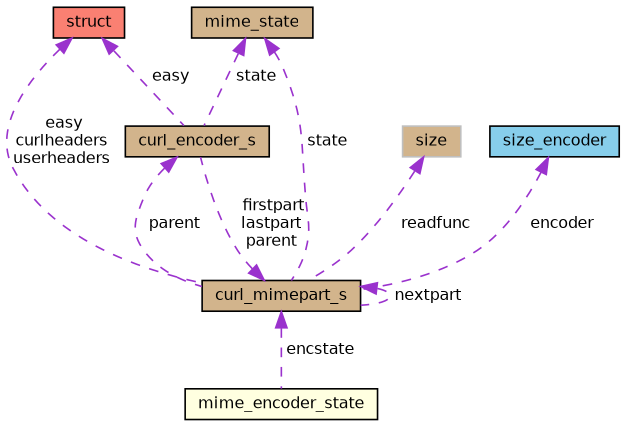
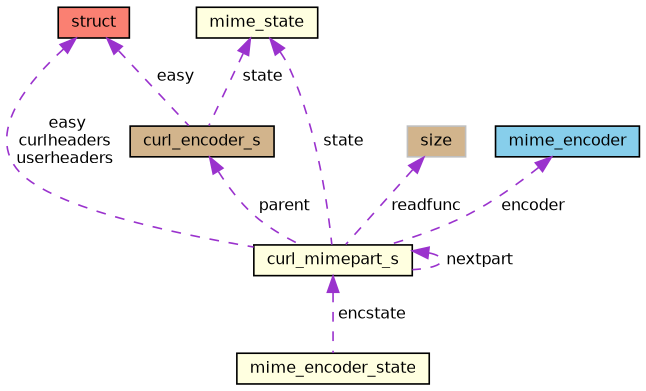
(252, 23) -> (257, 23)
(555, 141) -> (567, 141)
(220, 216) -> none
(281, 296) -> (333, 260)
